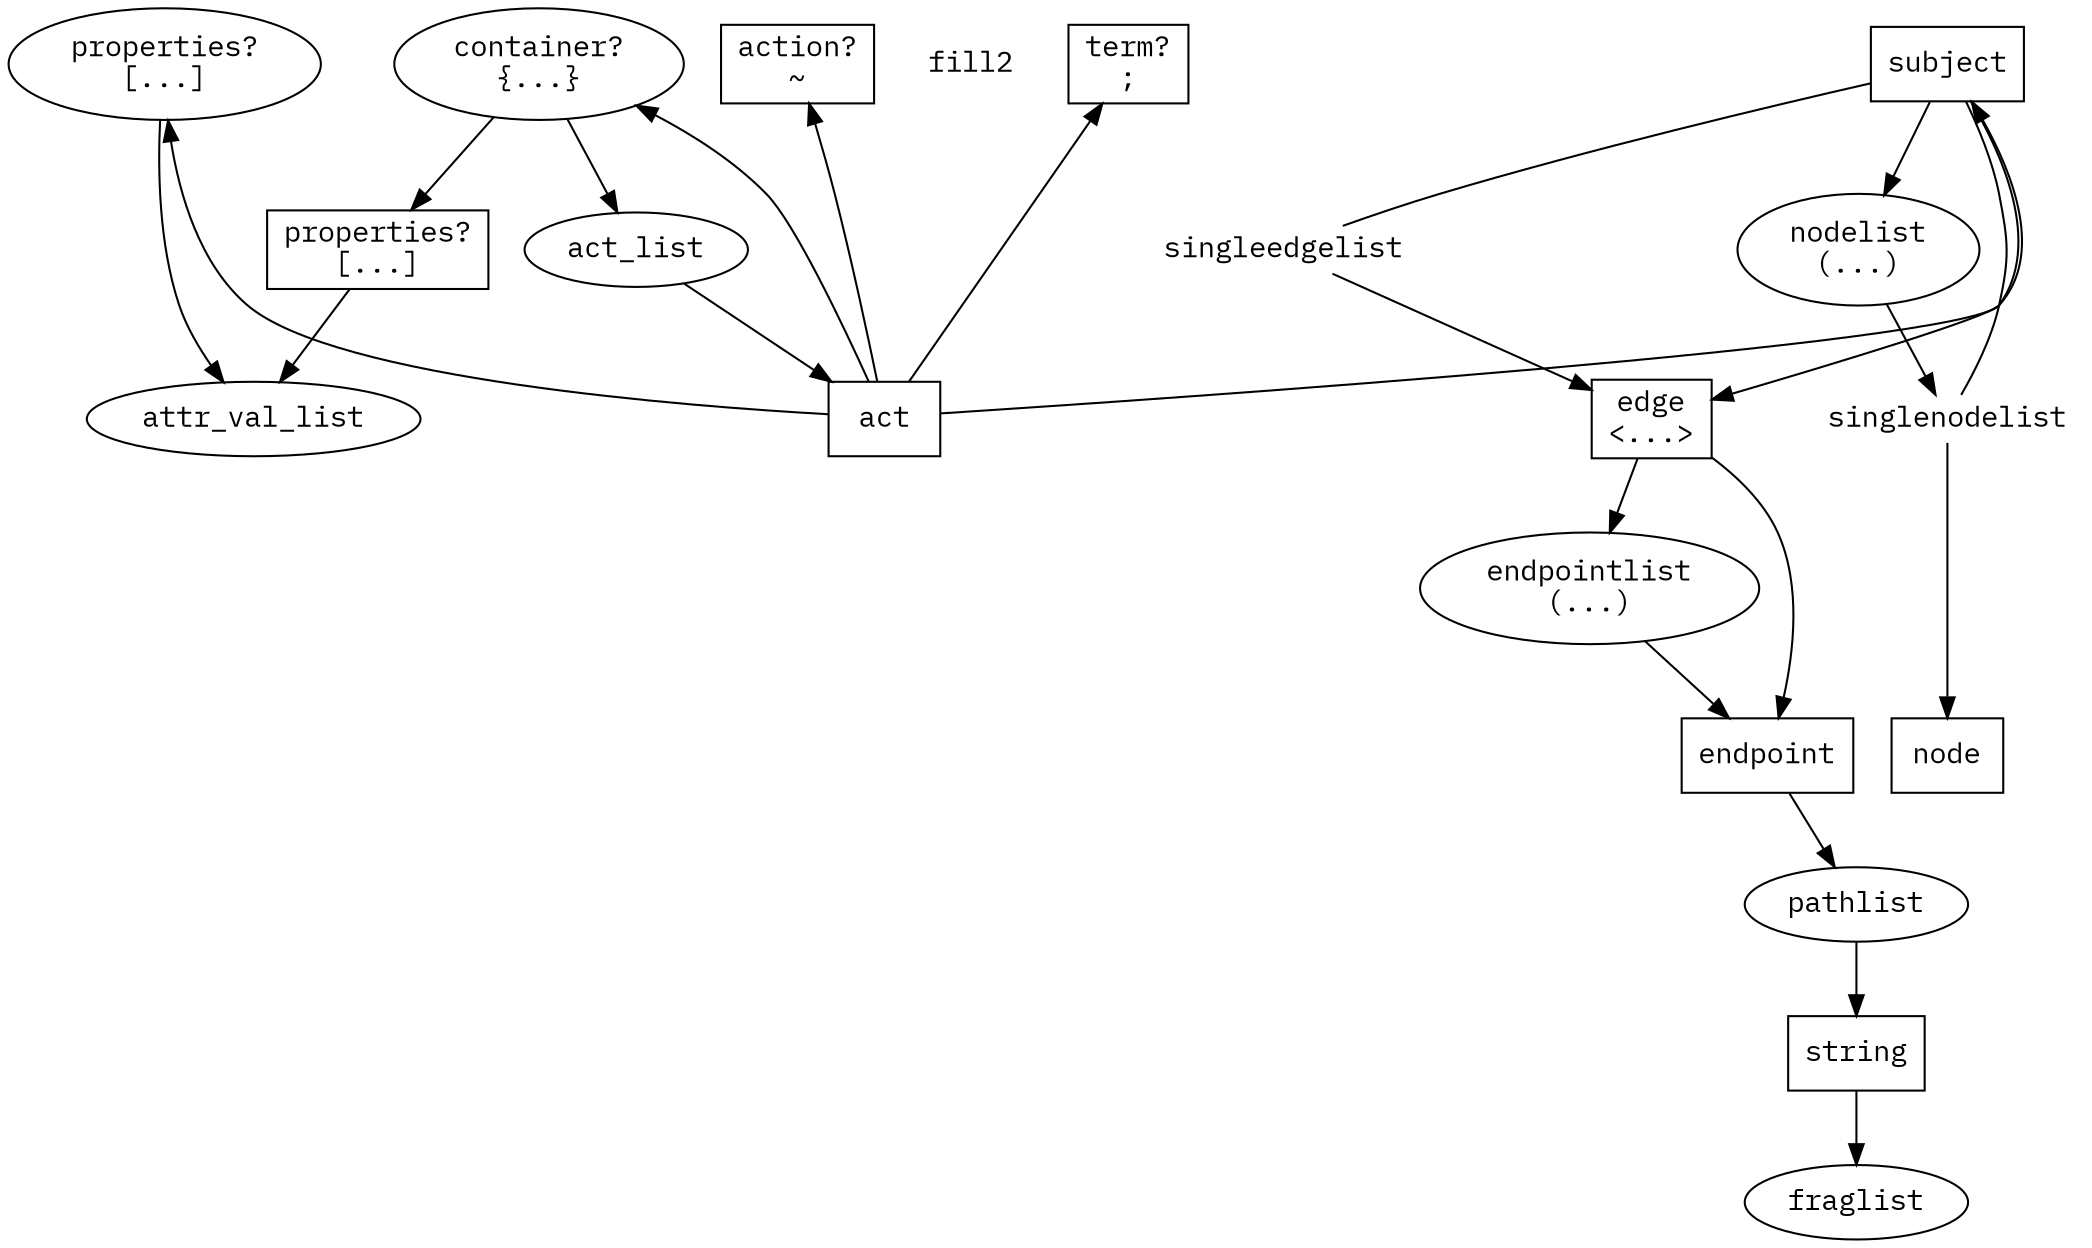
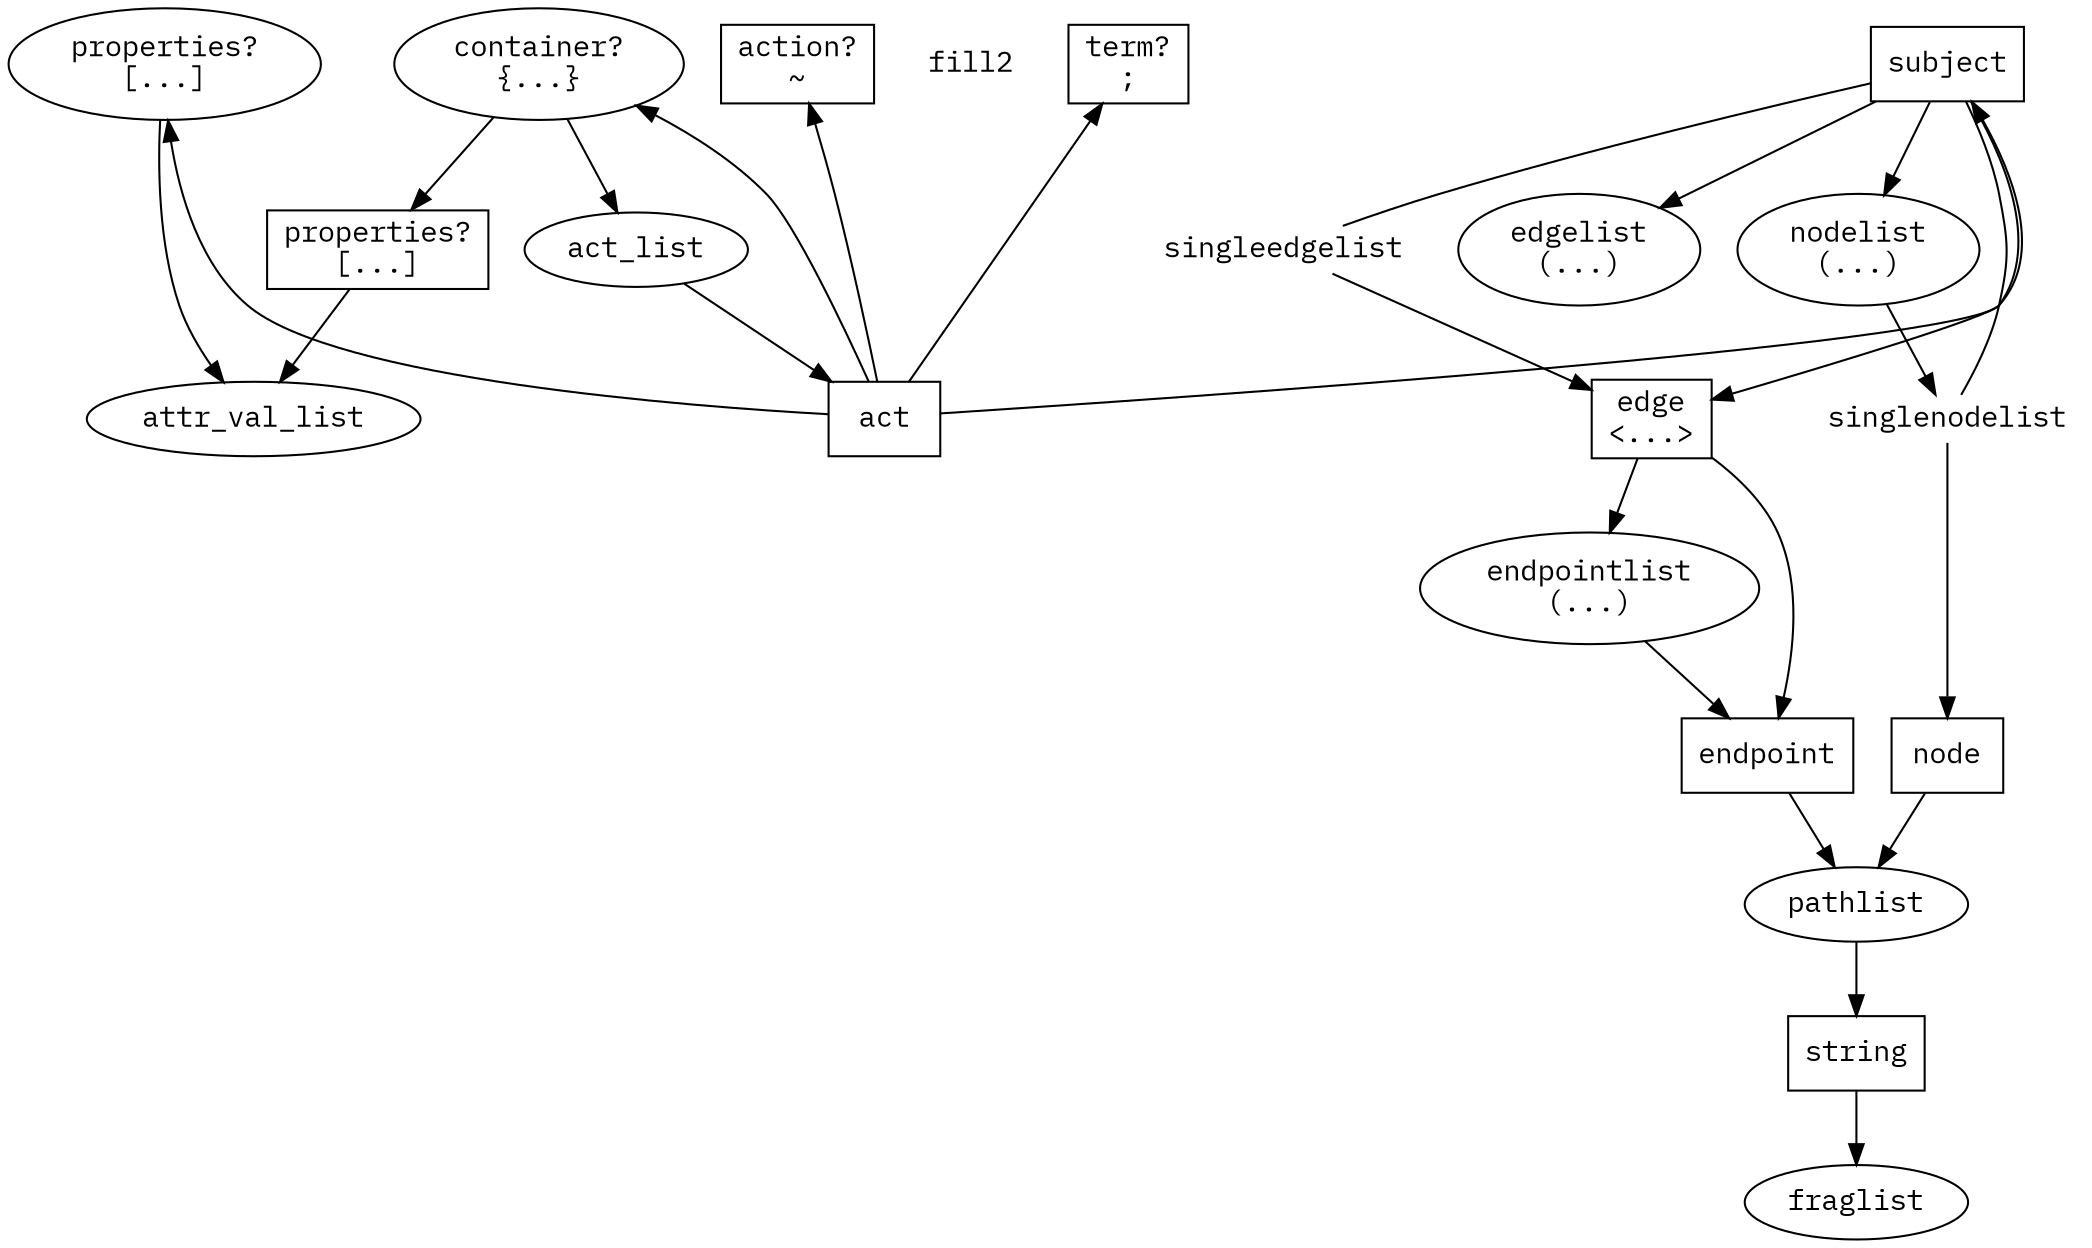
none -> (1579, 250)
none -> (1907, 821)
